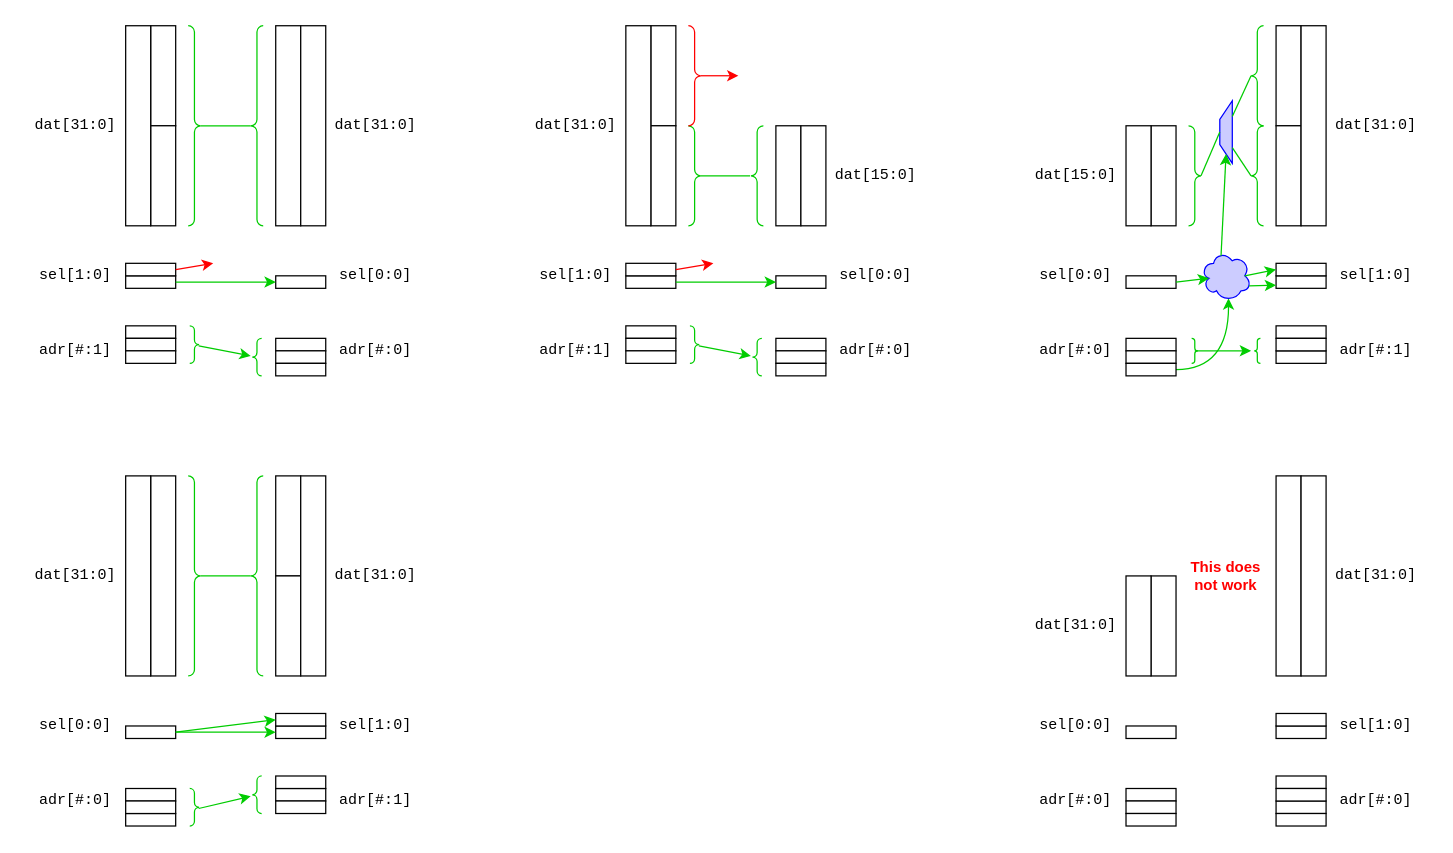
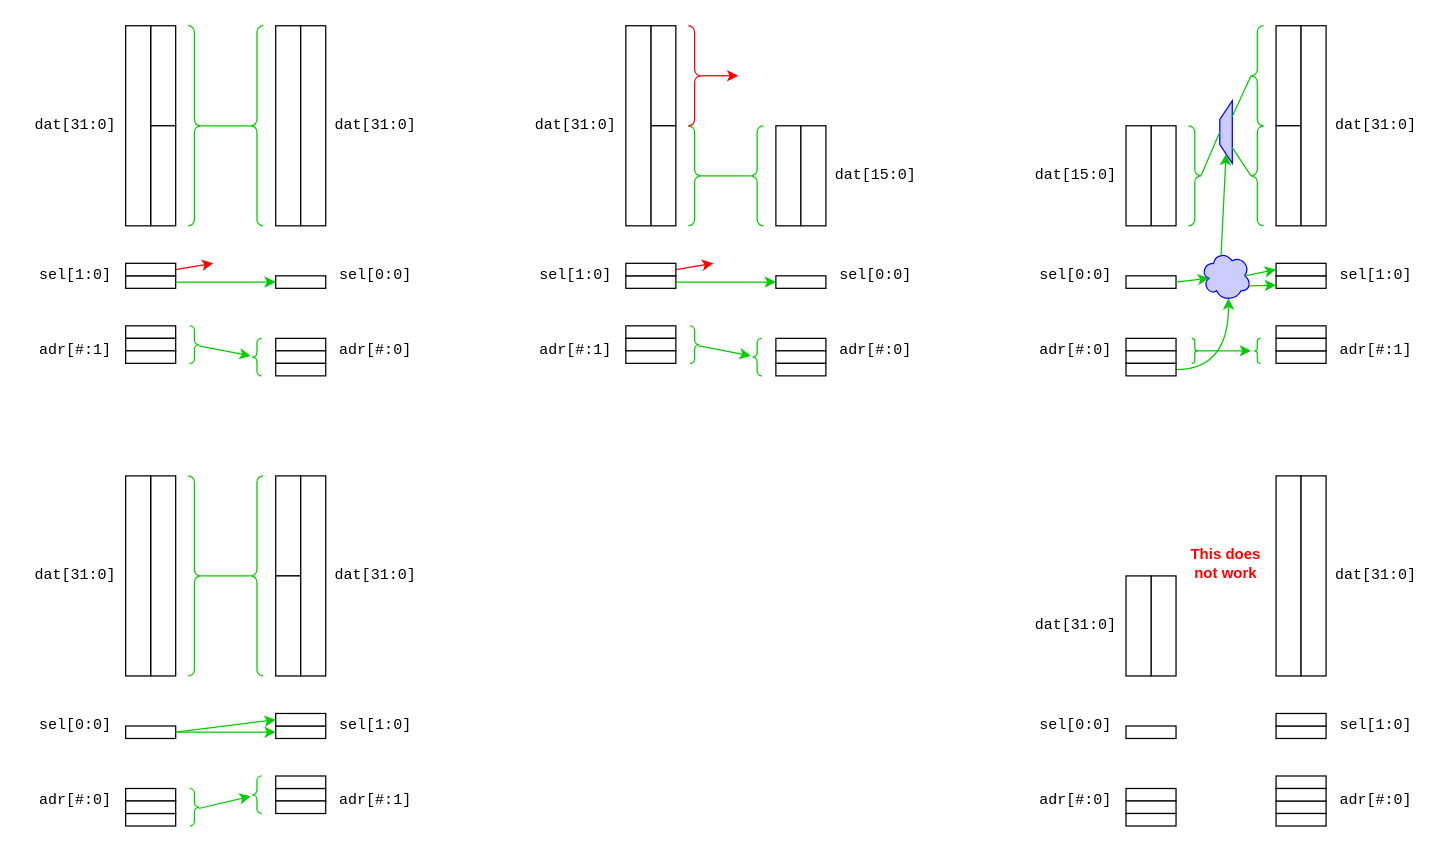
(1226, 576) -> (1226, 563)
